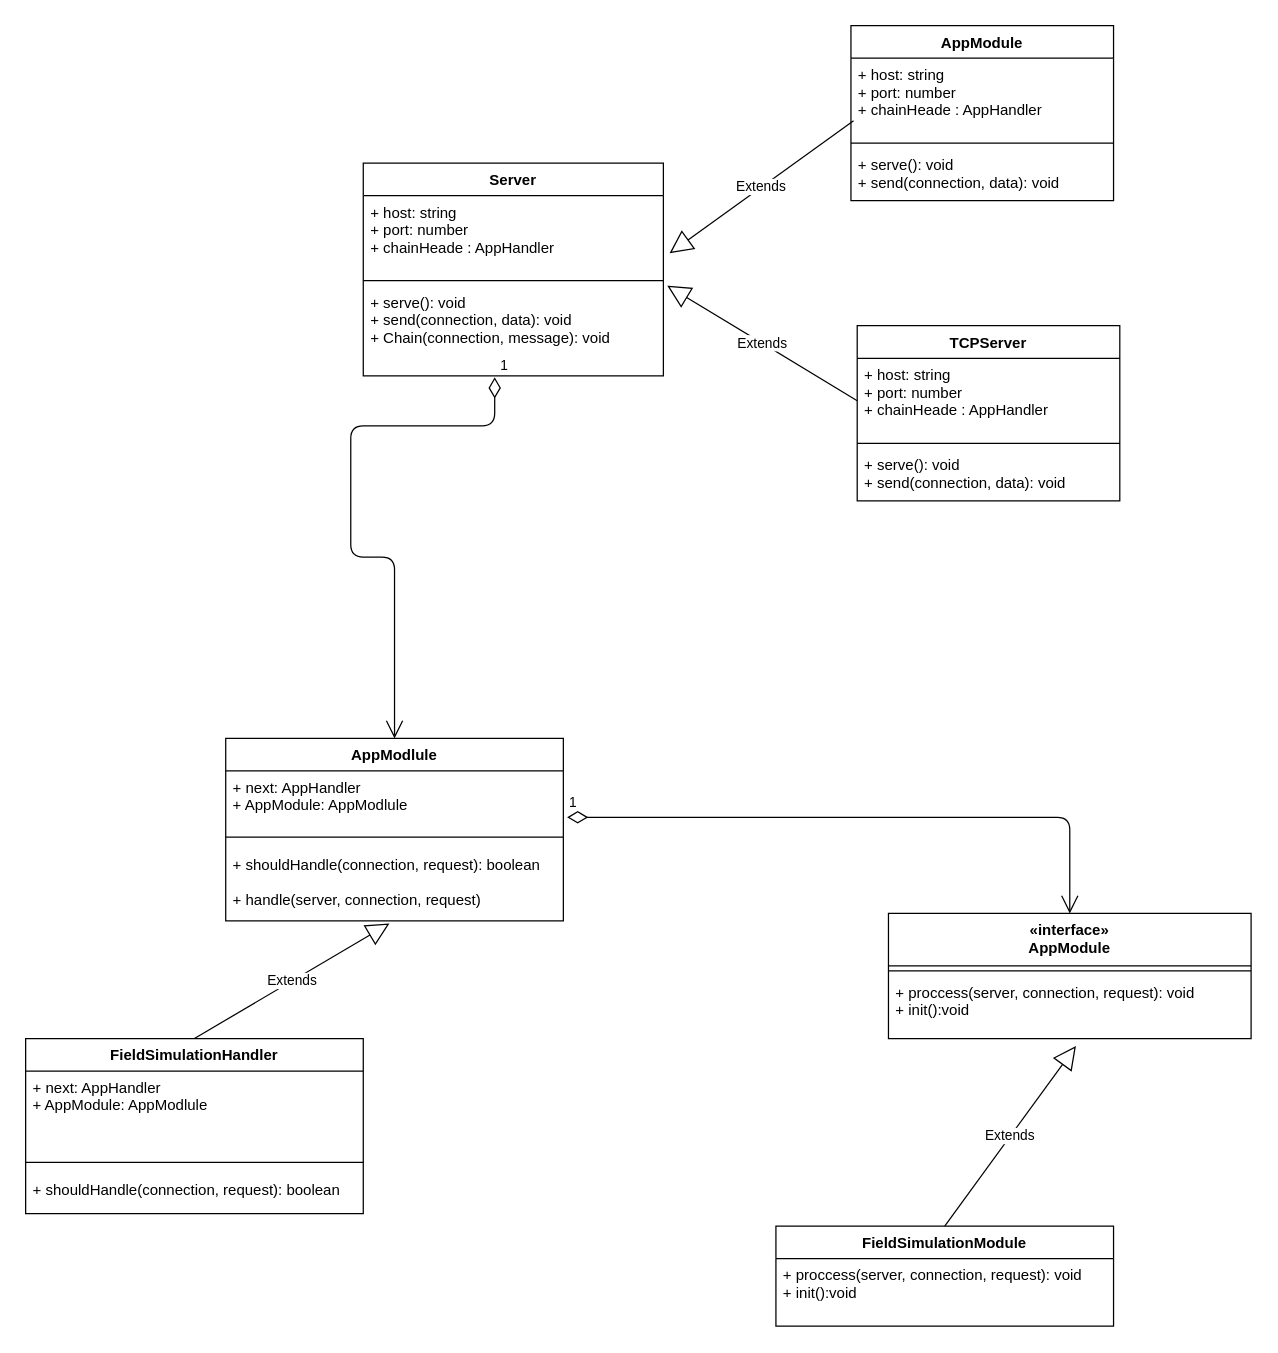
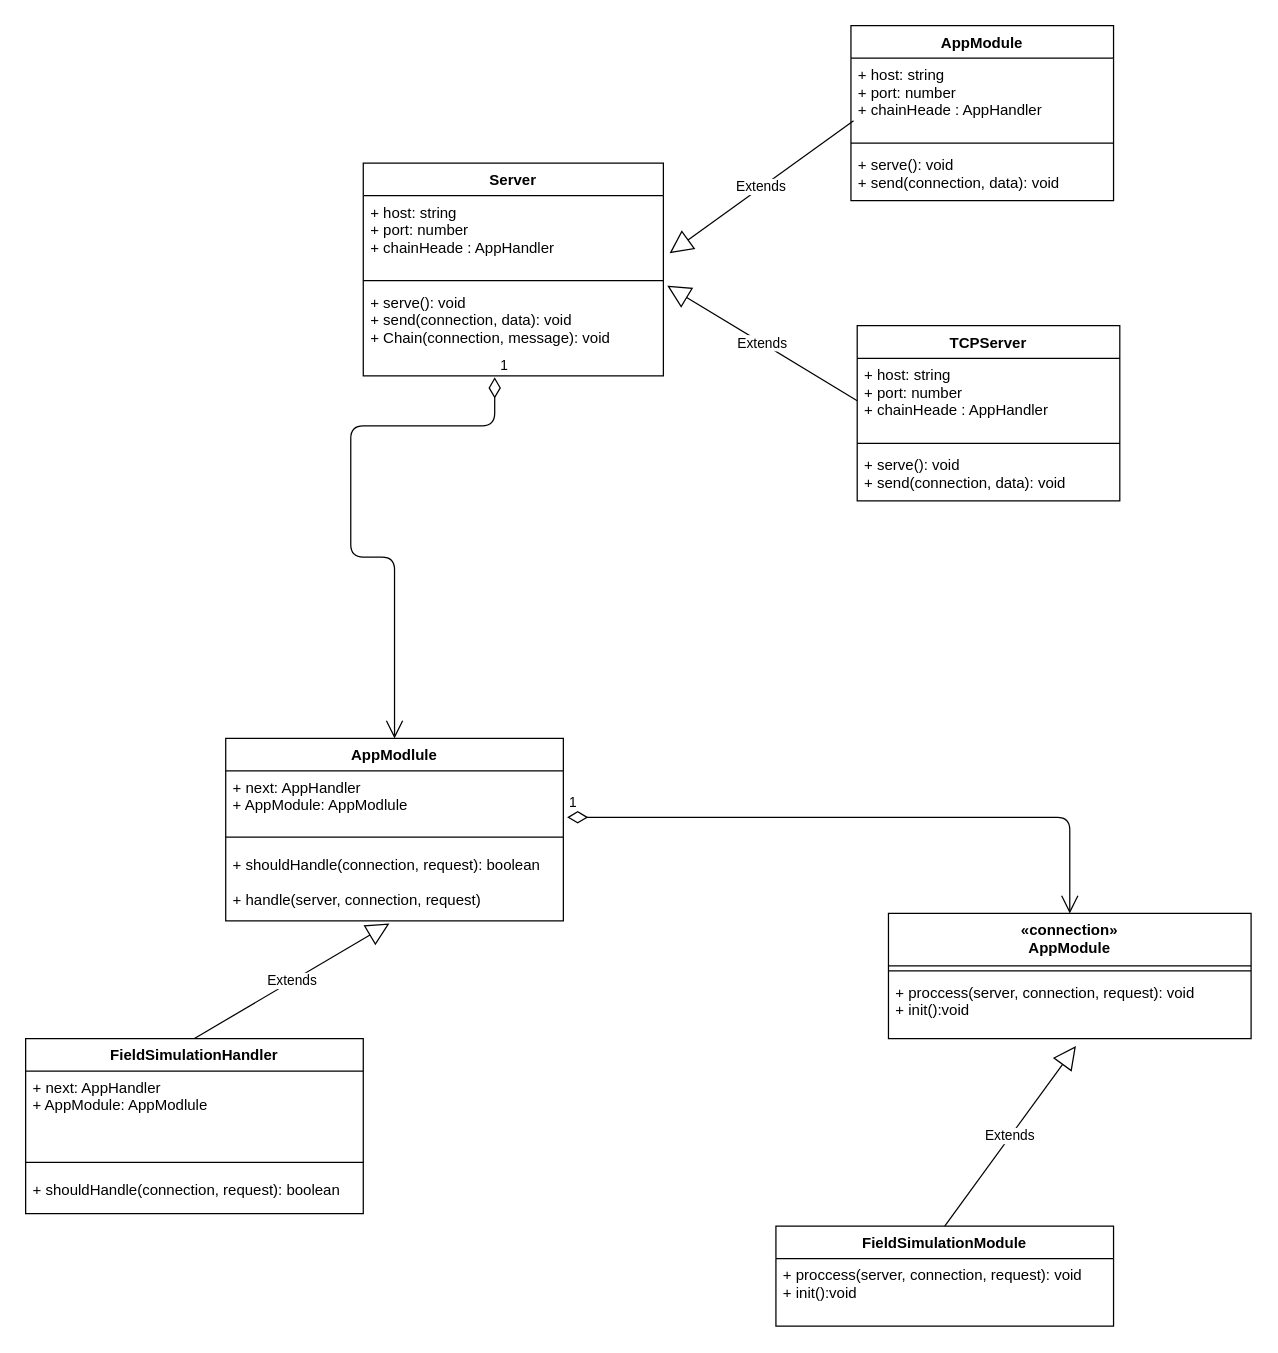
(1069, 930) -> (1069, 930)
